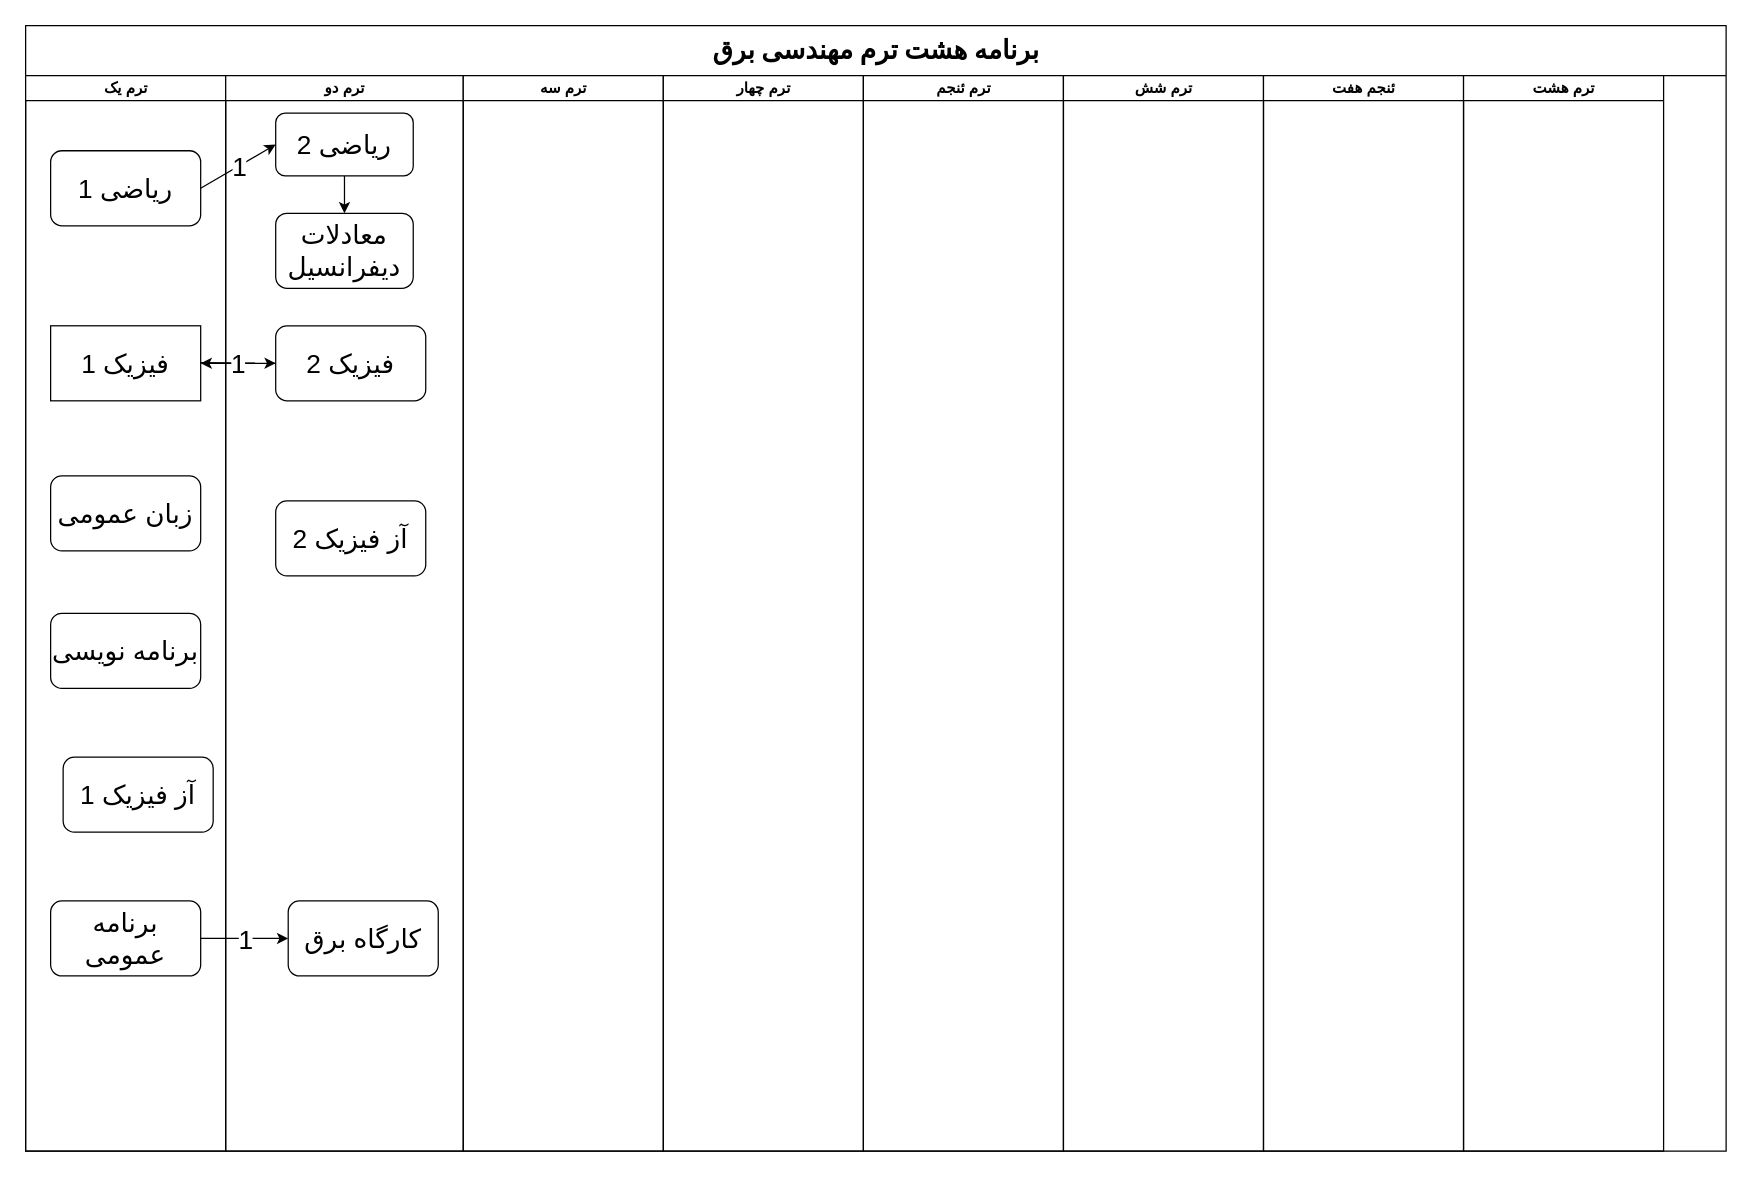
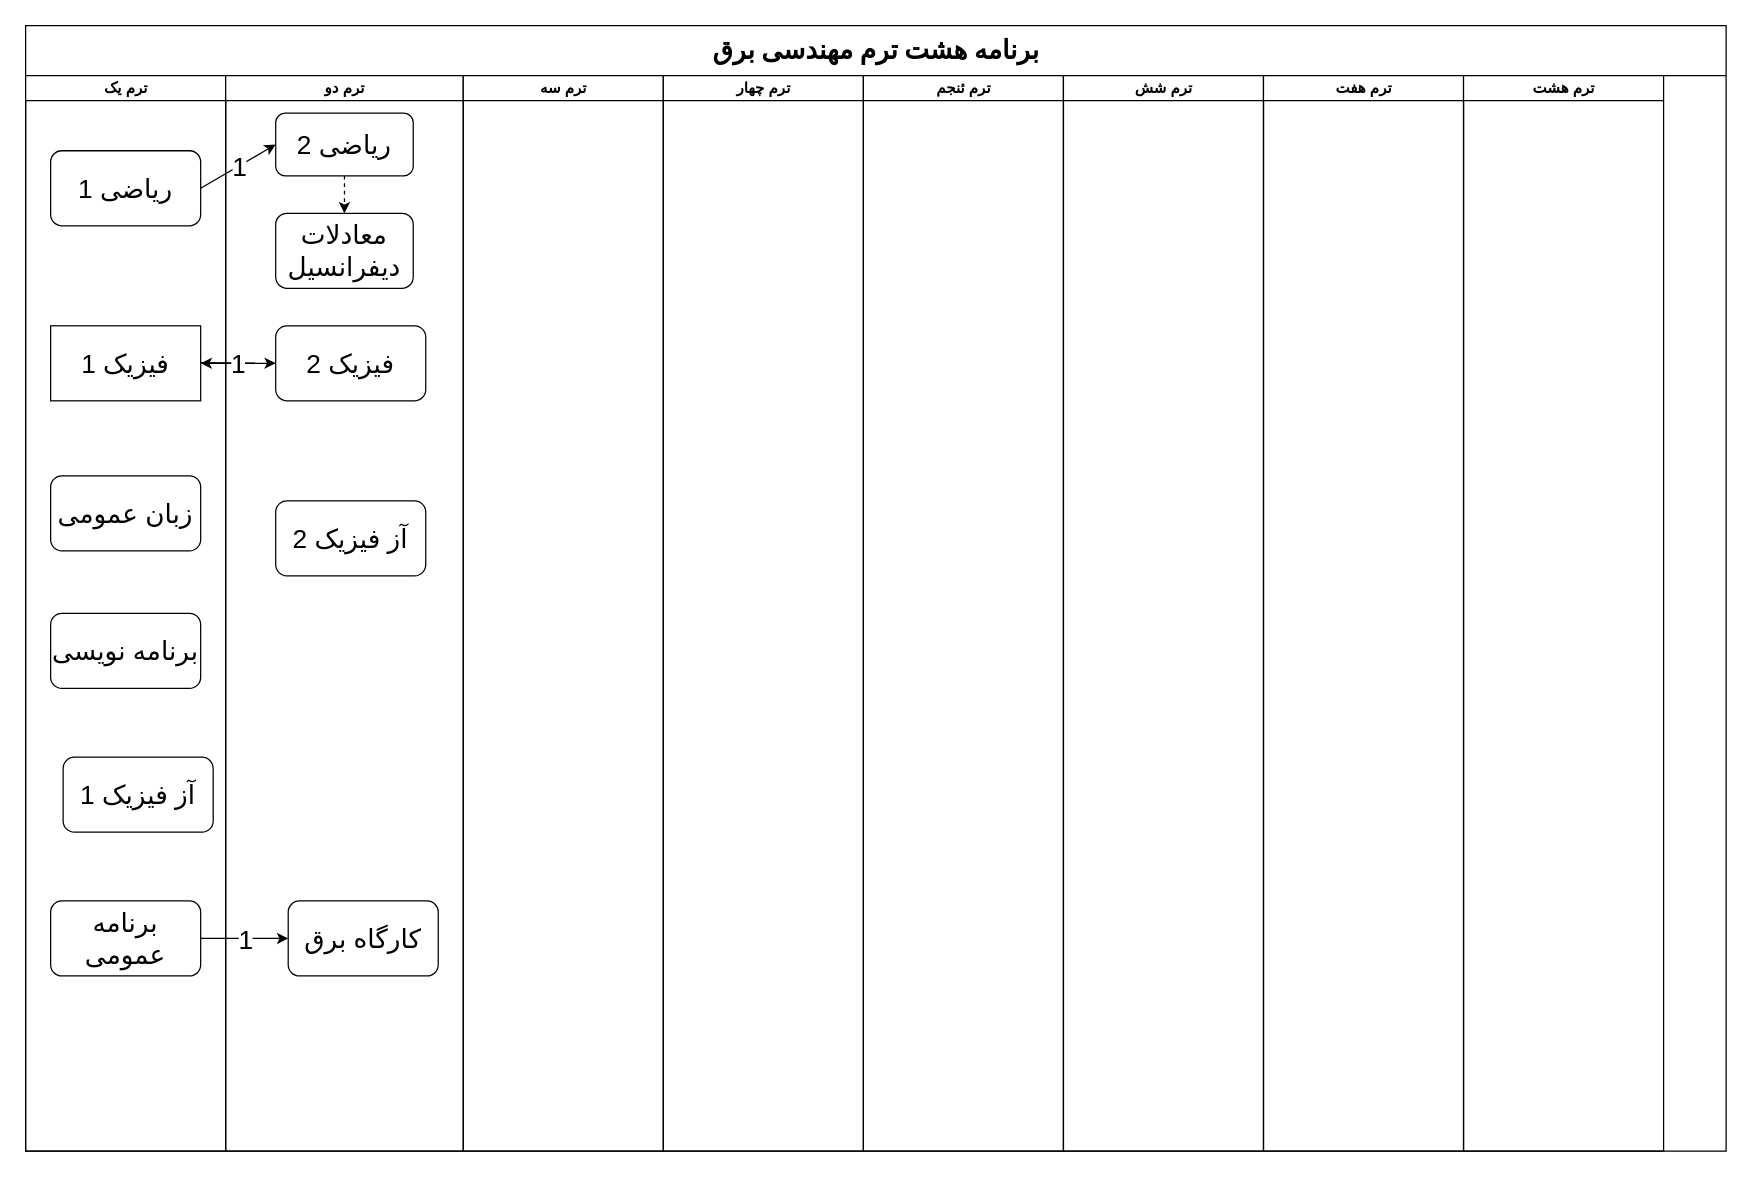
(1364, 88) -> (1364, 88)
(344, 191) -> (344, 191)
